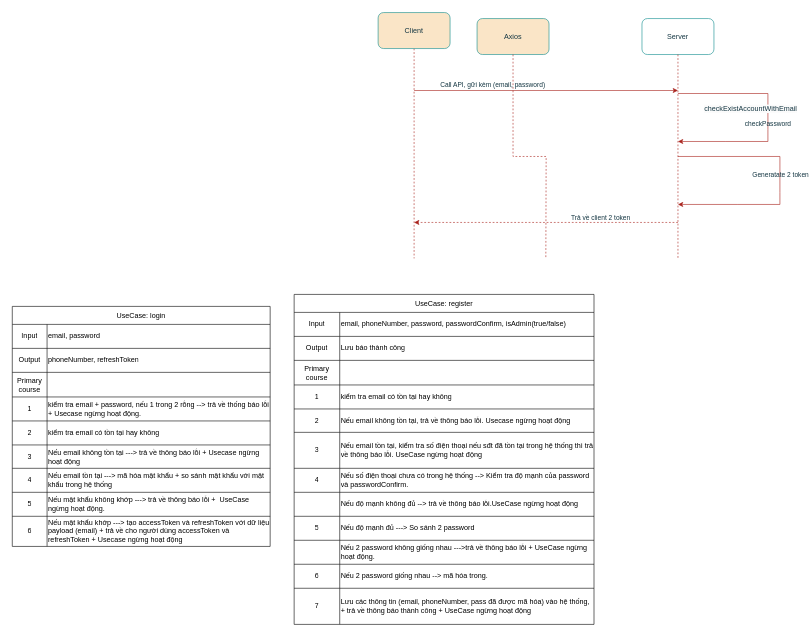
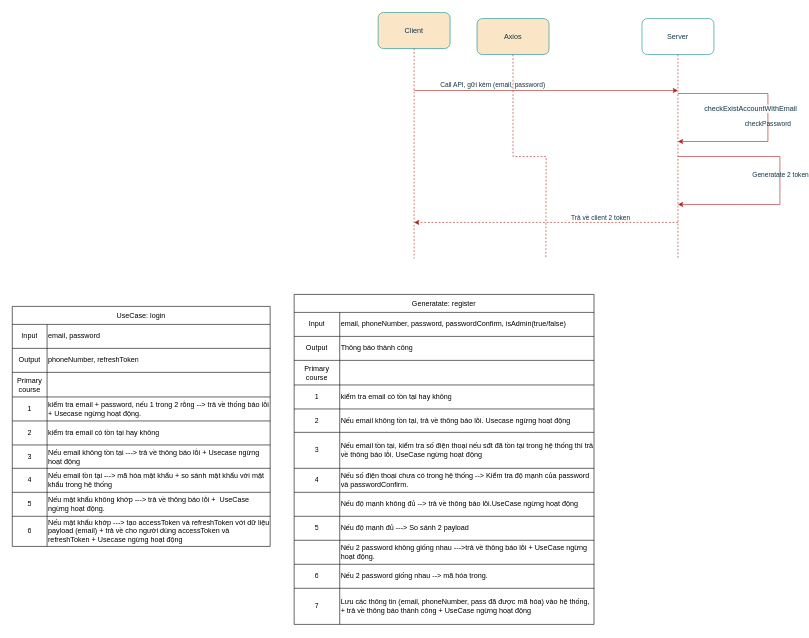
(444, 304) -> (444, 304)
(375, 348) -> (379, 348)
(410, 528) -> (407, 528)
